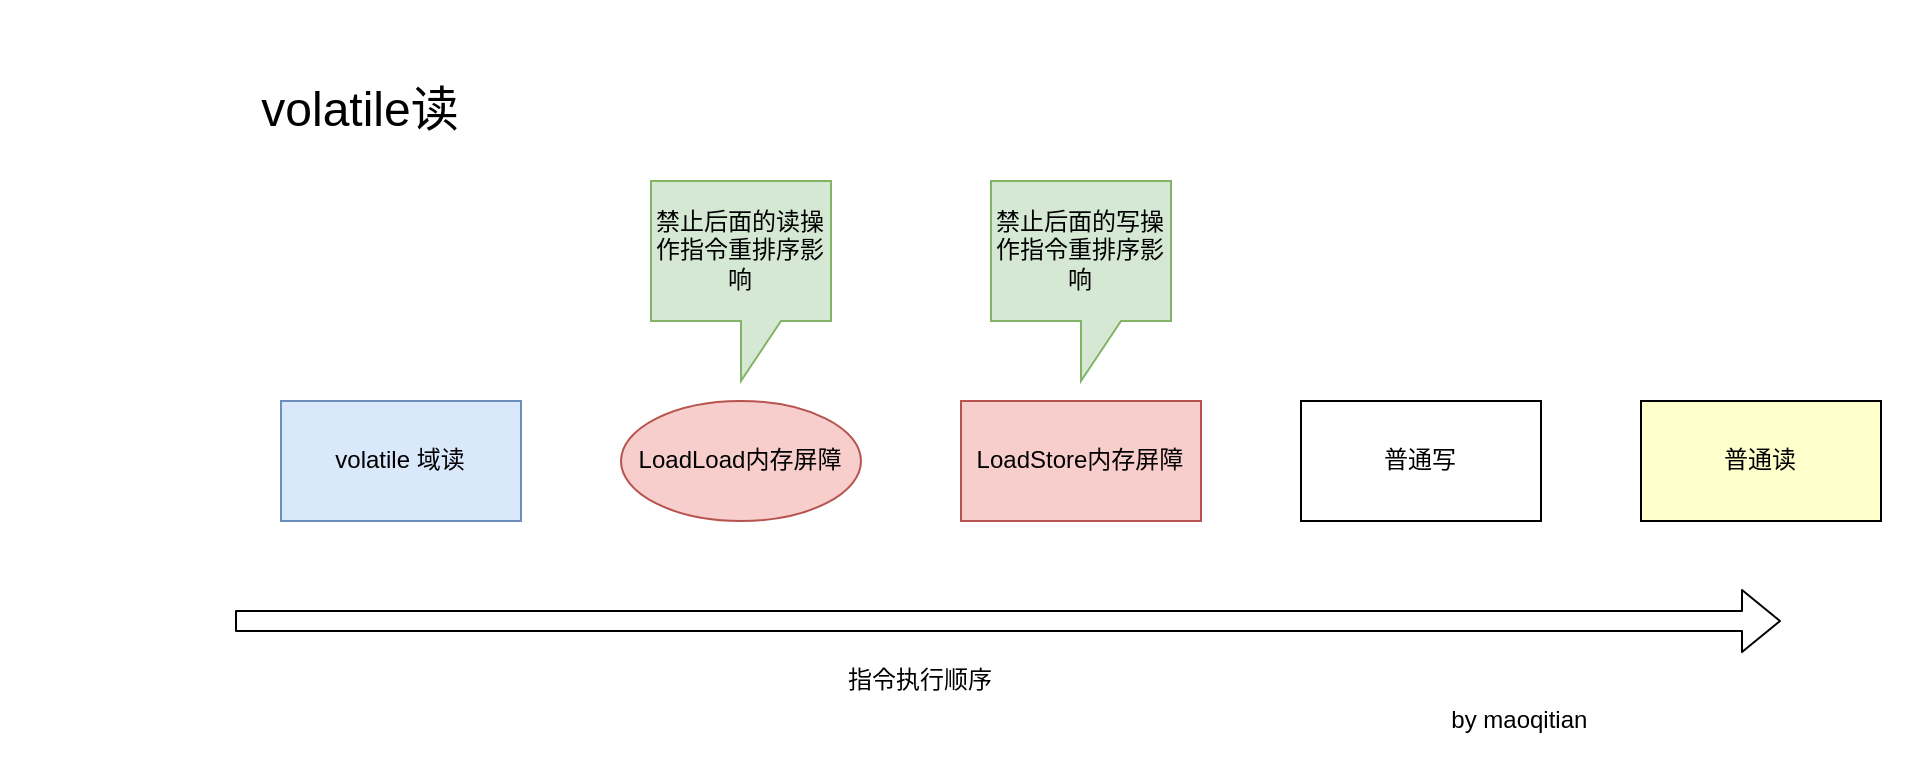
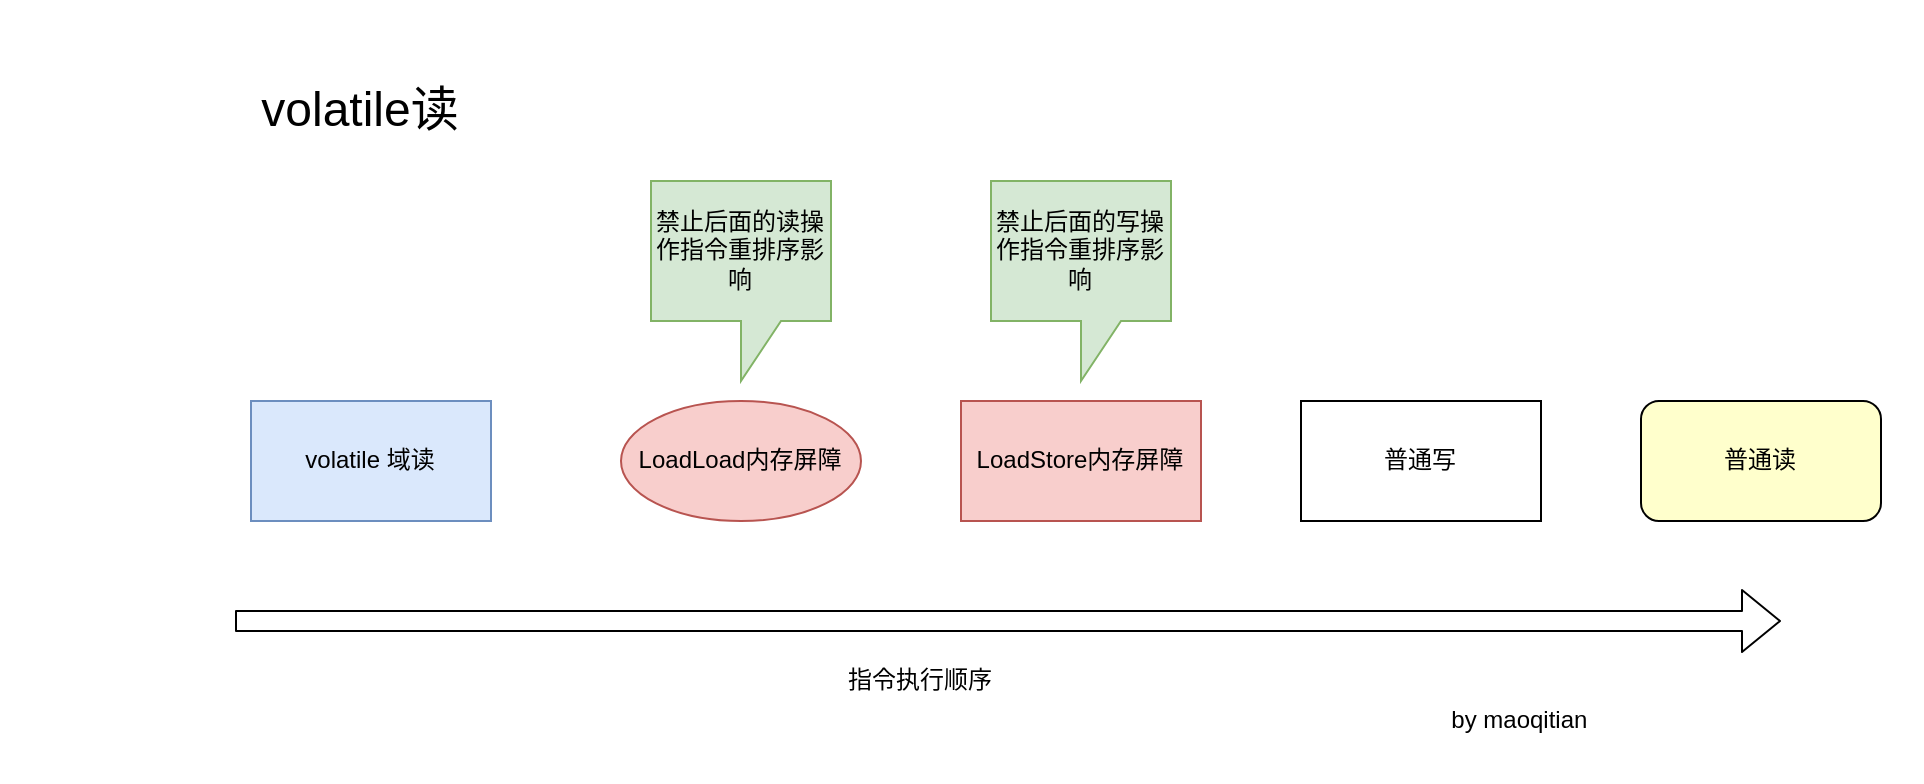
(401, 461) -> (371, 461)
(1761, 461) -> (1761, 461)
